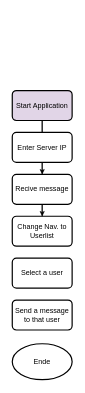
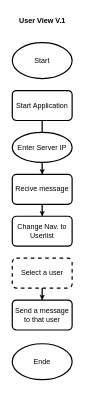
none -> (42, 20)
none -> (42, 60)
(42, 105) -> (42, 105)
(42, 147) -> (42, 147)
(42, 273) -> (42, 273)
none -> (42, 296)
